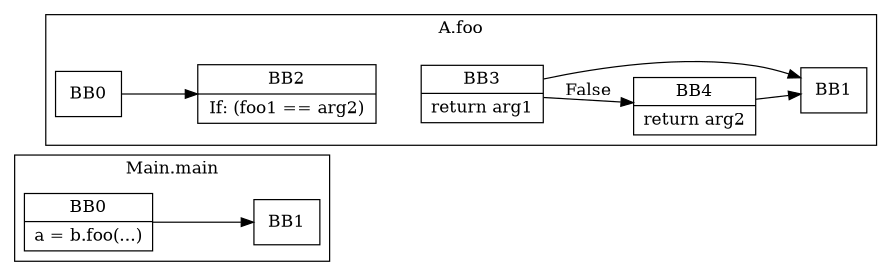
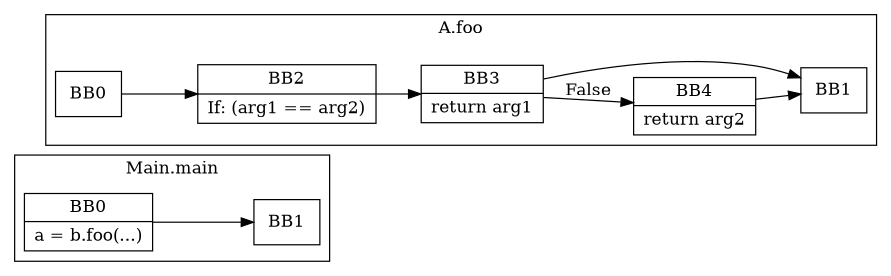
none -> (392, 94)
(287, 108) -> (287, 108)
